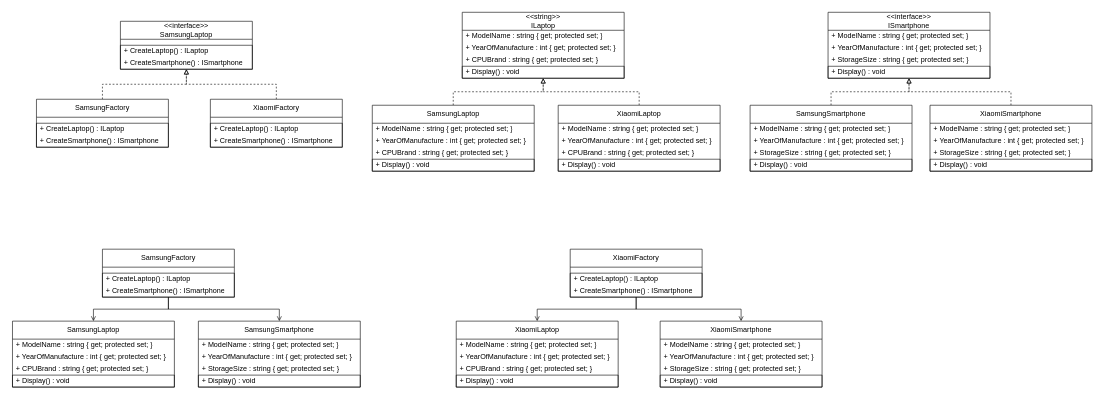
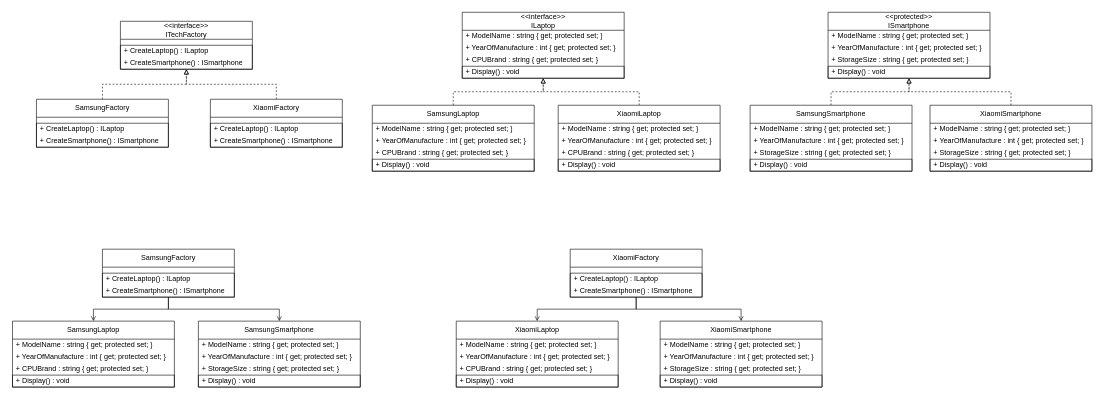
(543, 21) -> (543, 21)
(909, 21) -> (909, 21)
(186, 30) -> (186, 30)
